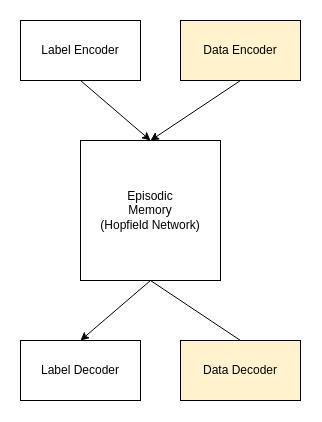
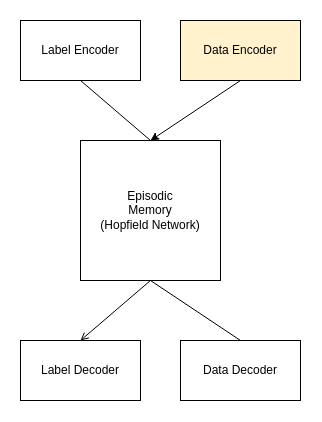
(144, 135) -> (147, 137)
(87, 335) -> (86, 336)
(241, 371) -> (241, 371)
